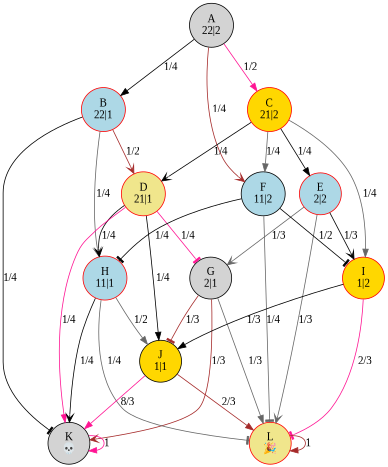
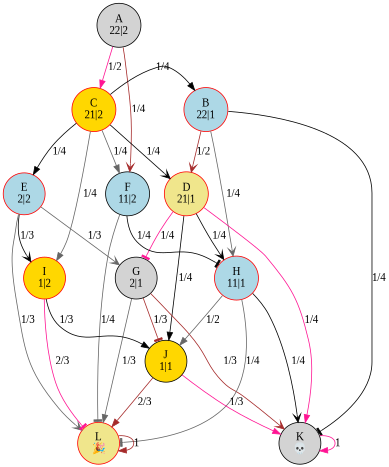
(161, 65) -> (150, 70)
(309, 232) -> none
(128, 402) -> (236, 402)
